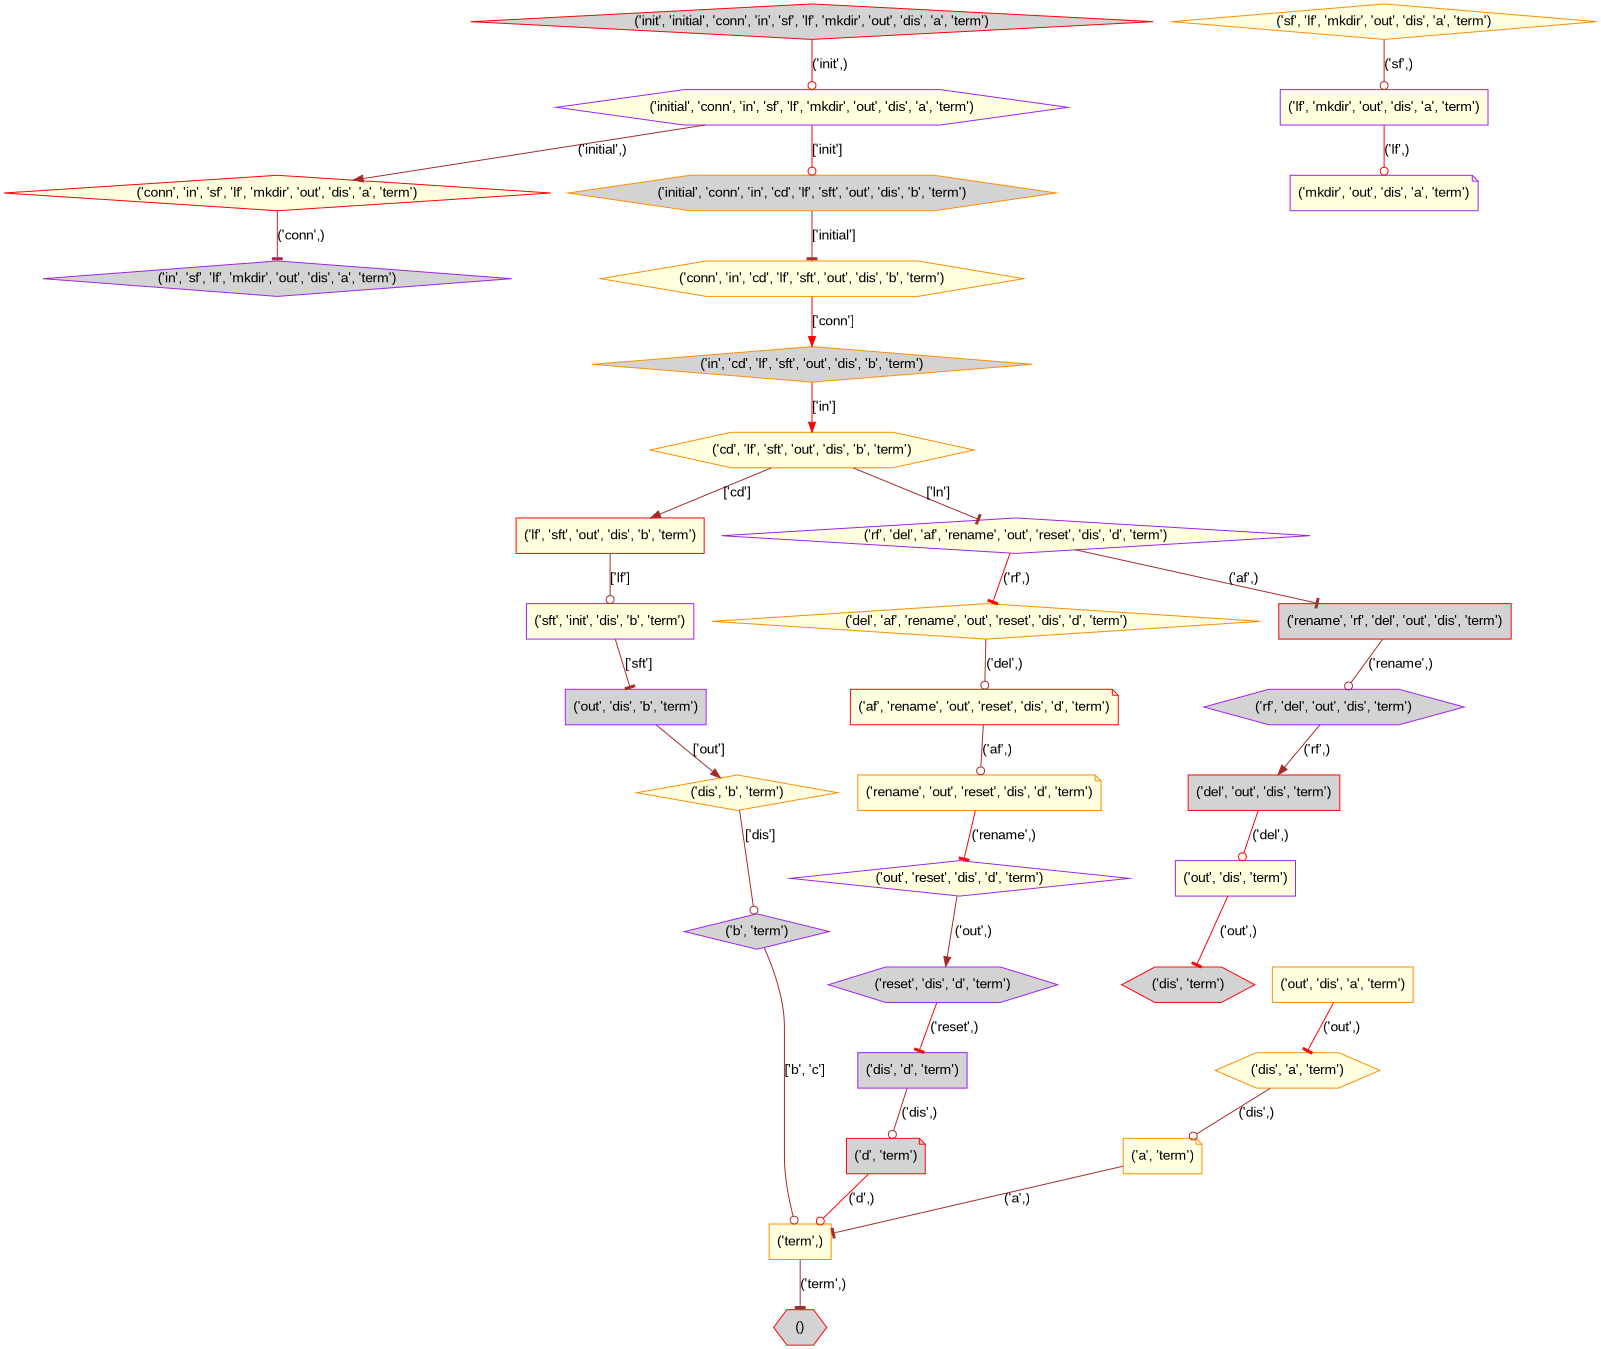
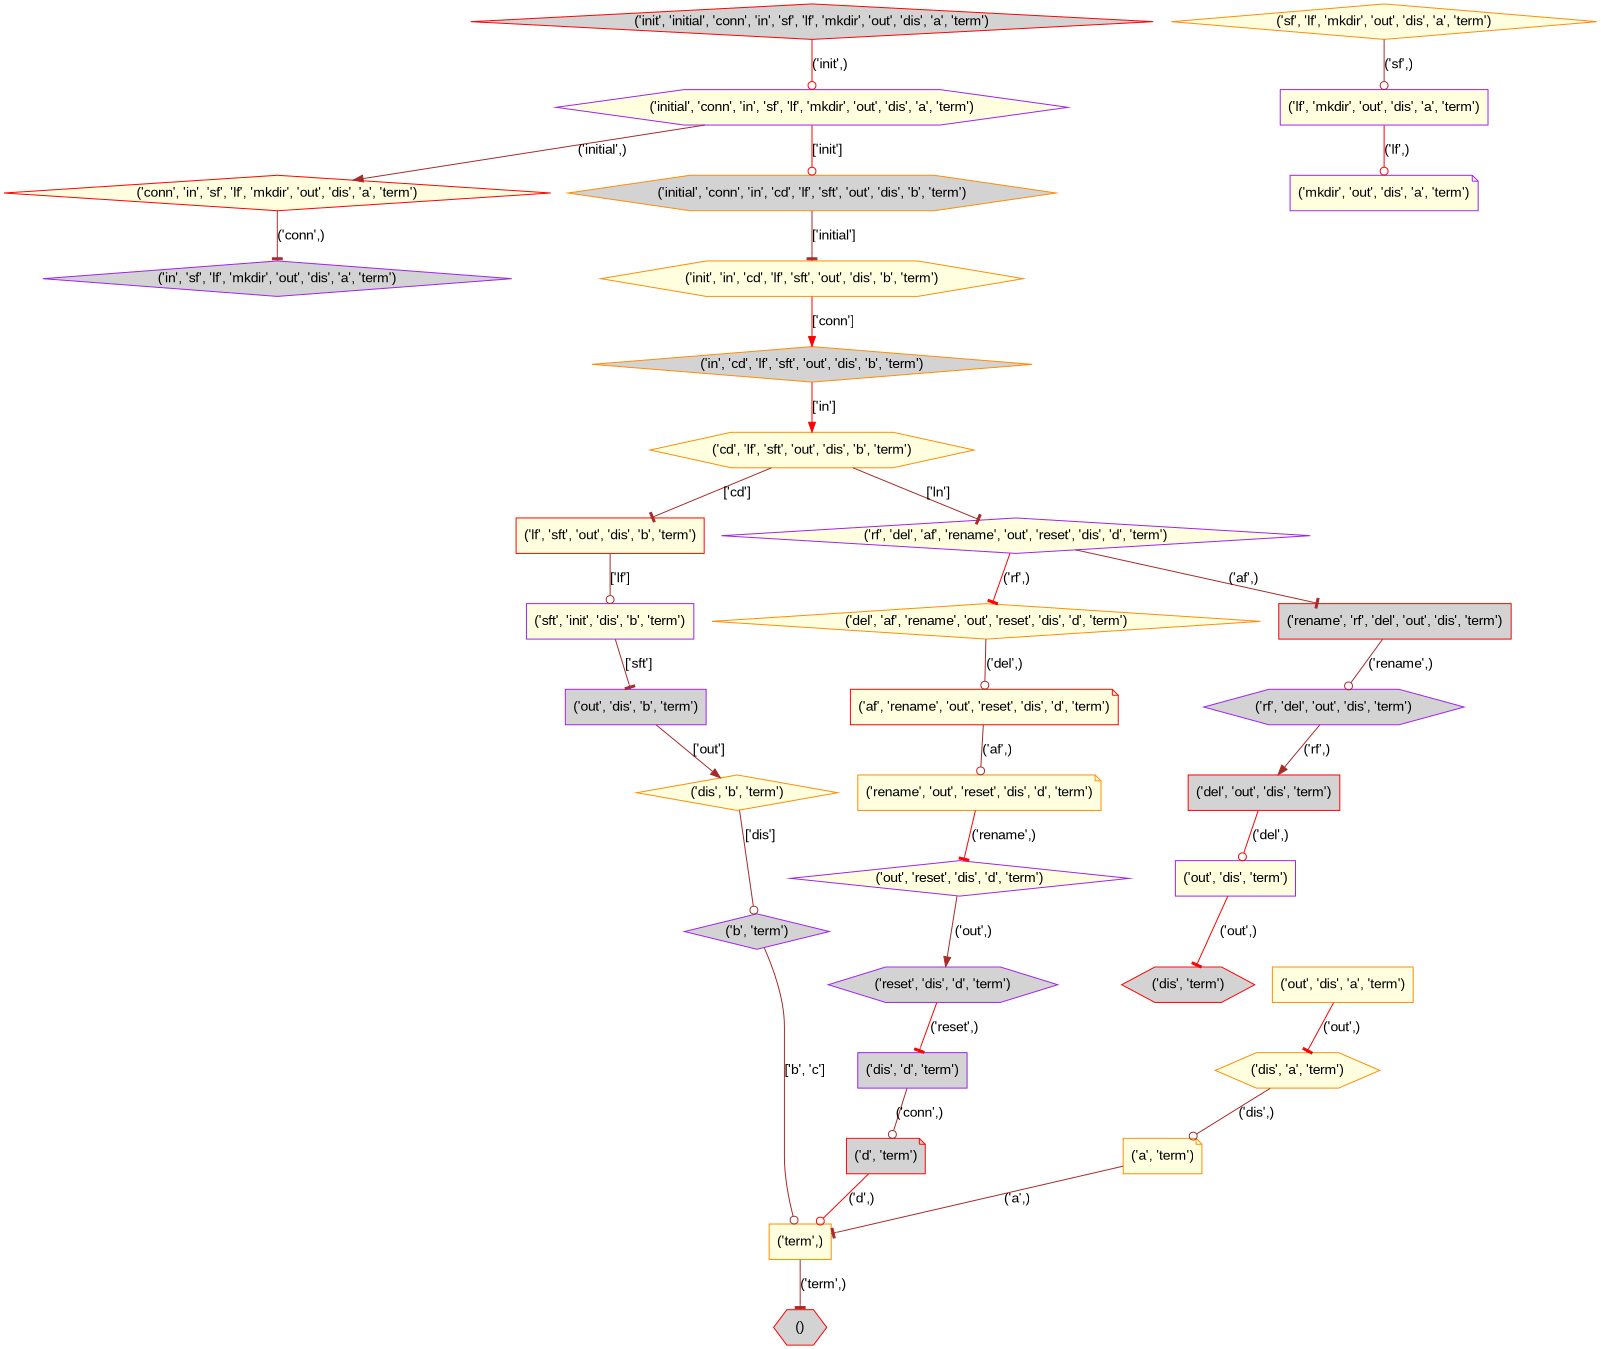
(812, 279) -> (812, 279)
(713, 492) -> (713, 492)
(920, 1113) -> (920, 1113)
